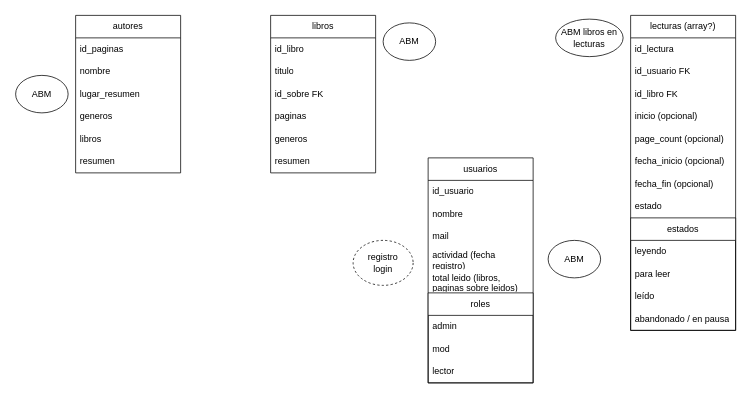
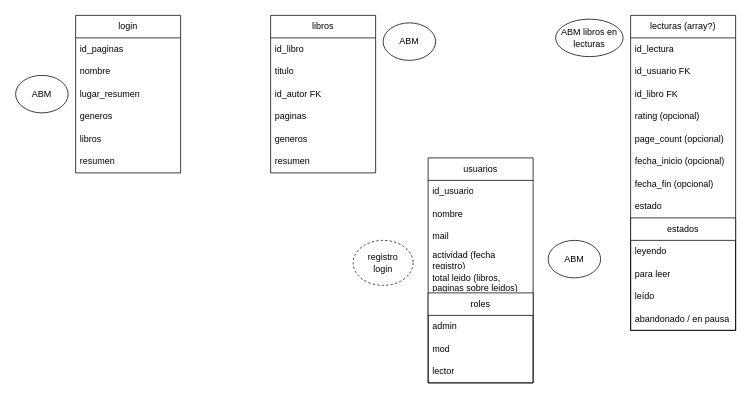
(128, 27) -> (128, 27)
(300, 94) -> (300, 94)
(671, 117) -> (673, 117)
